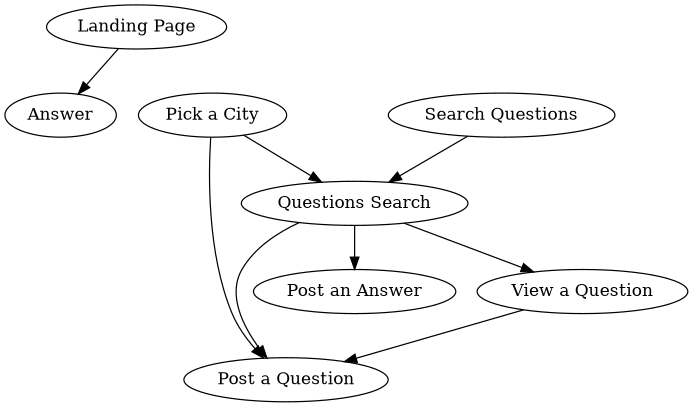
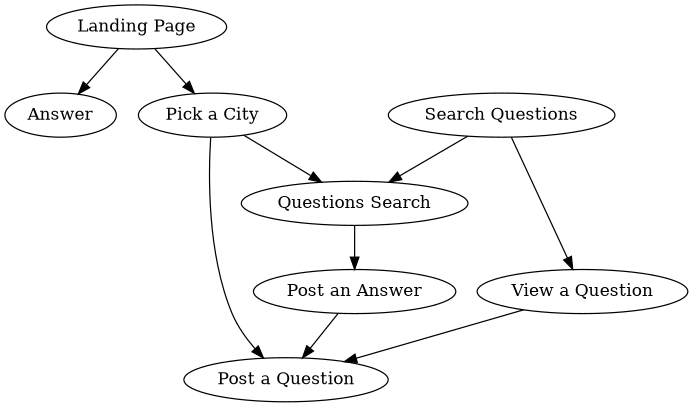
none -> (171, 66)
(463, 245) -> (539, 198)
(240, 274) -> (324, 331)
